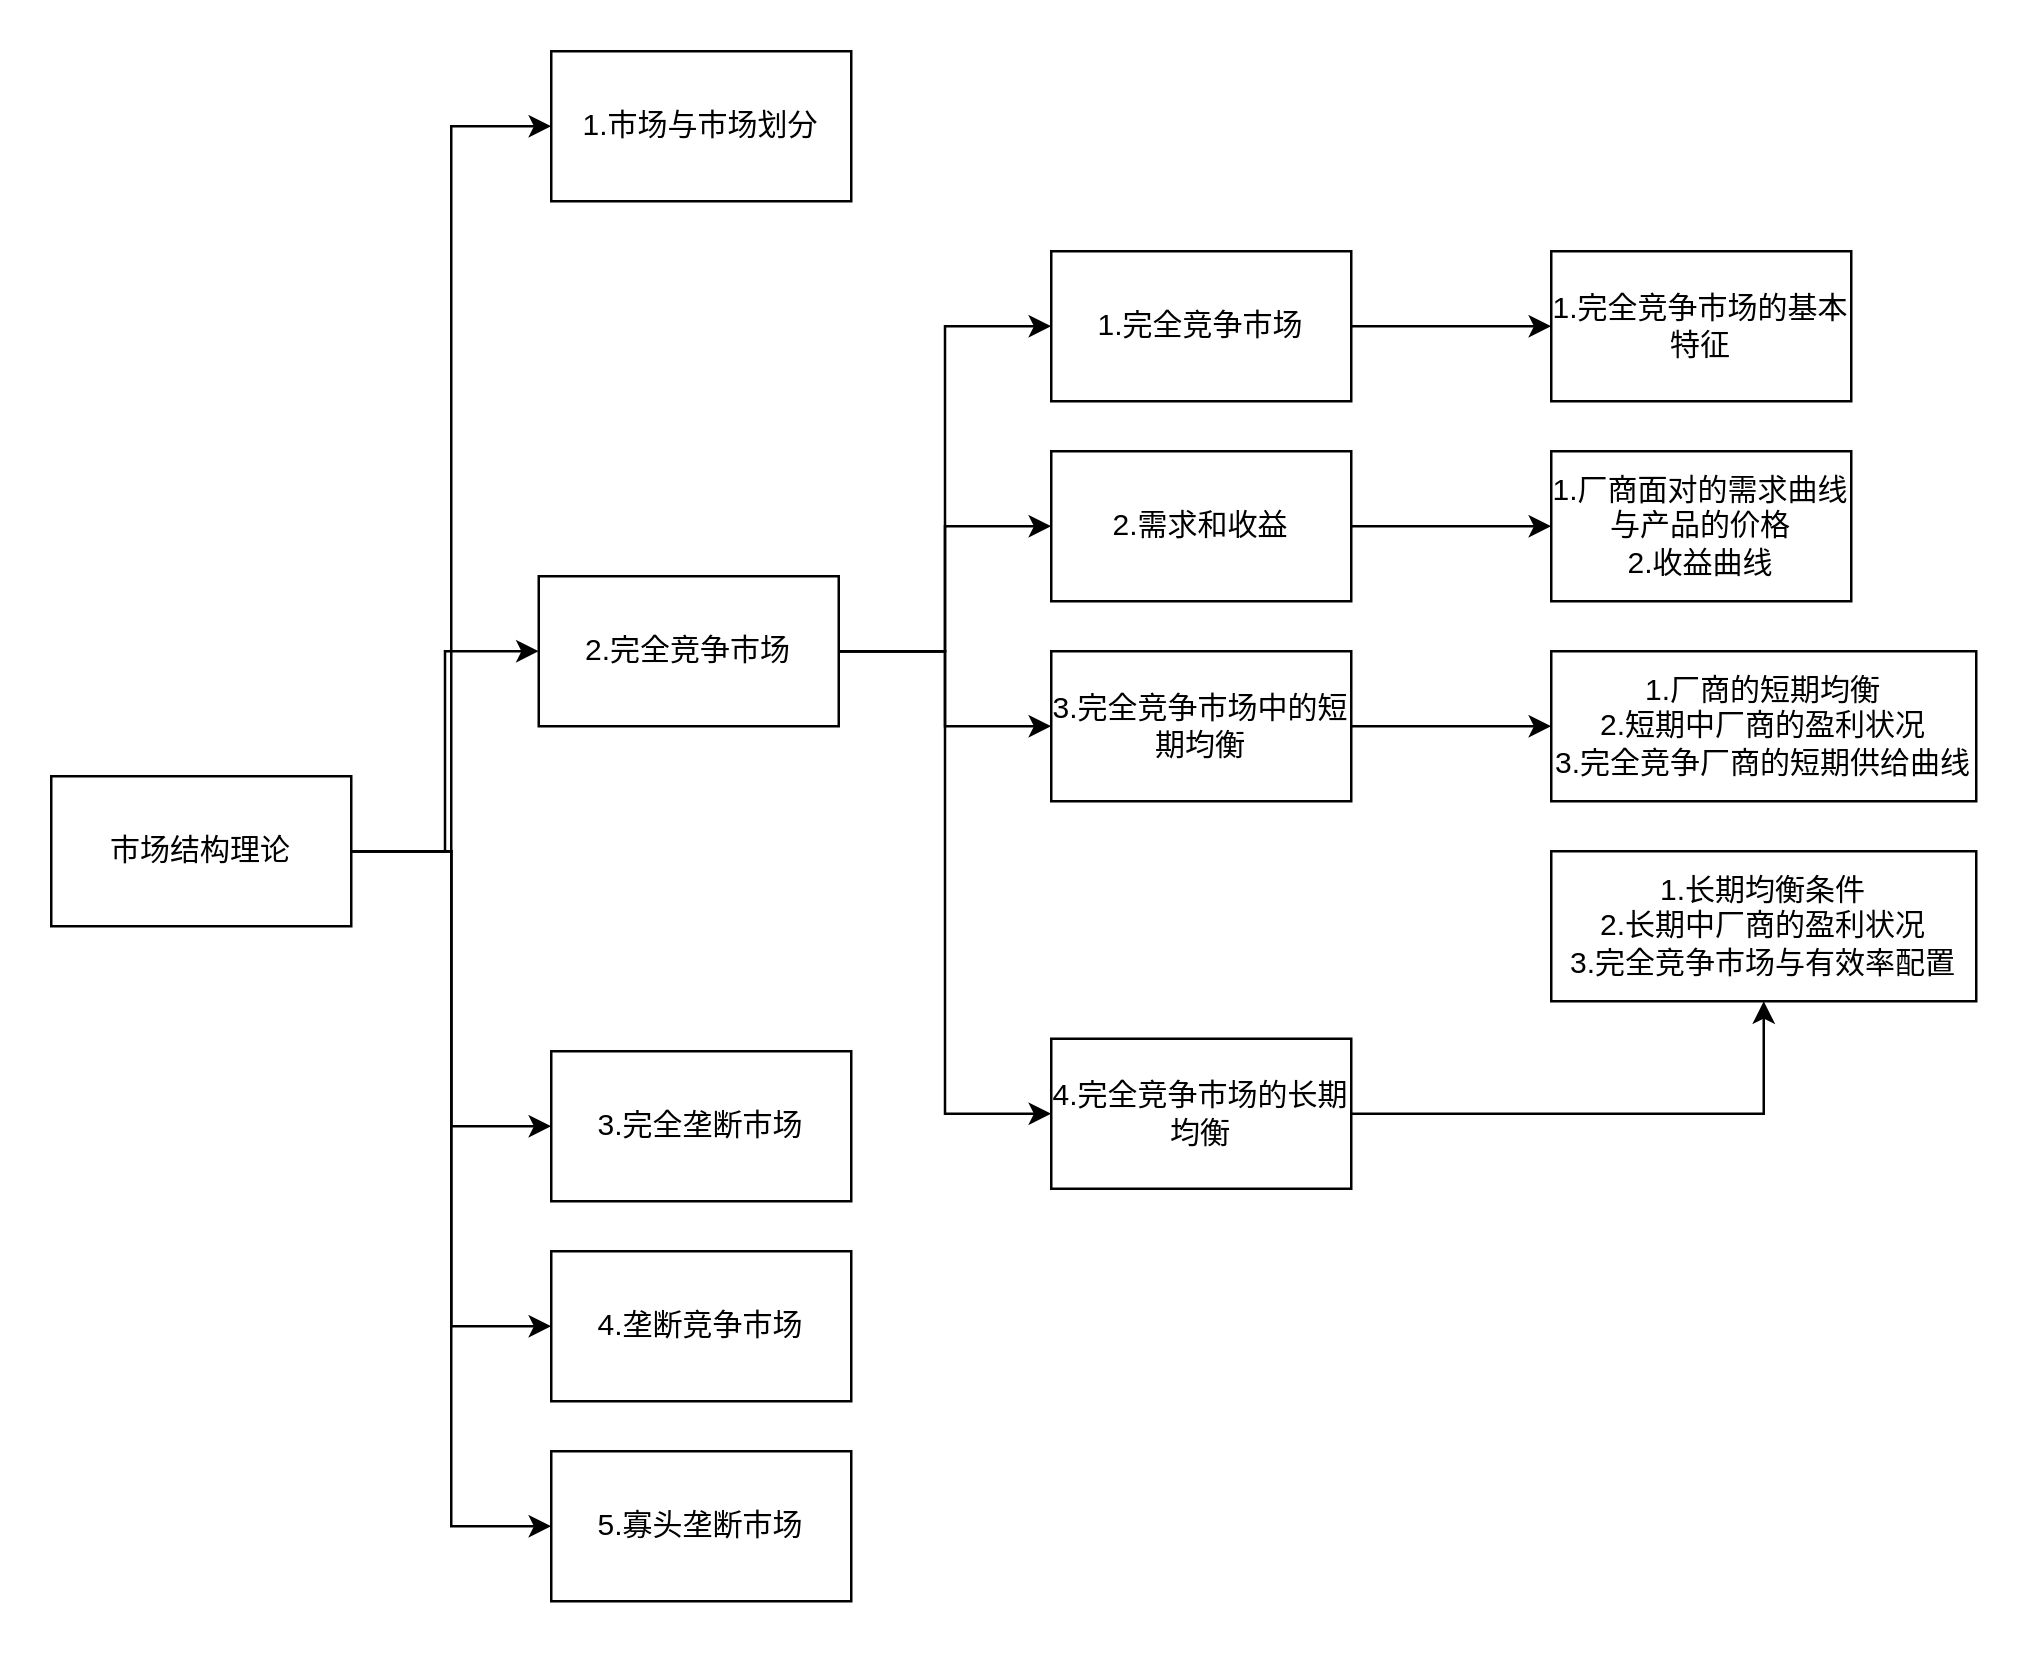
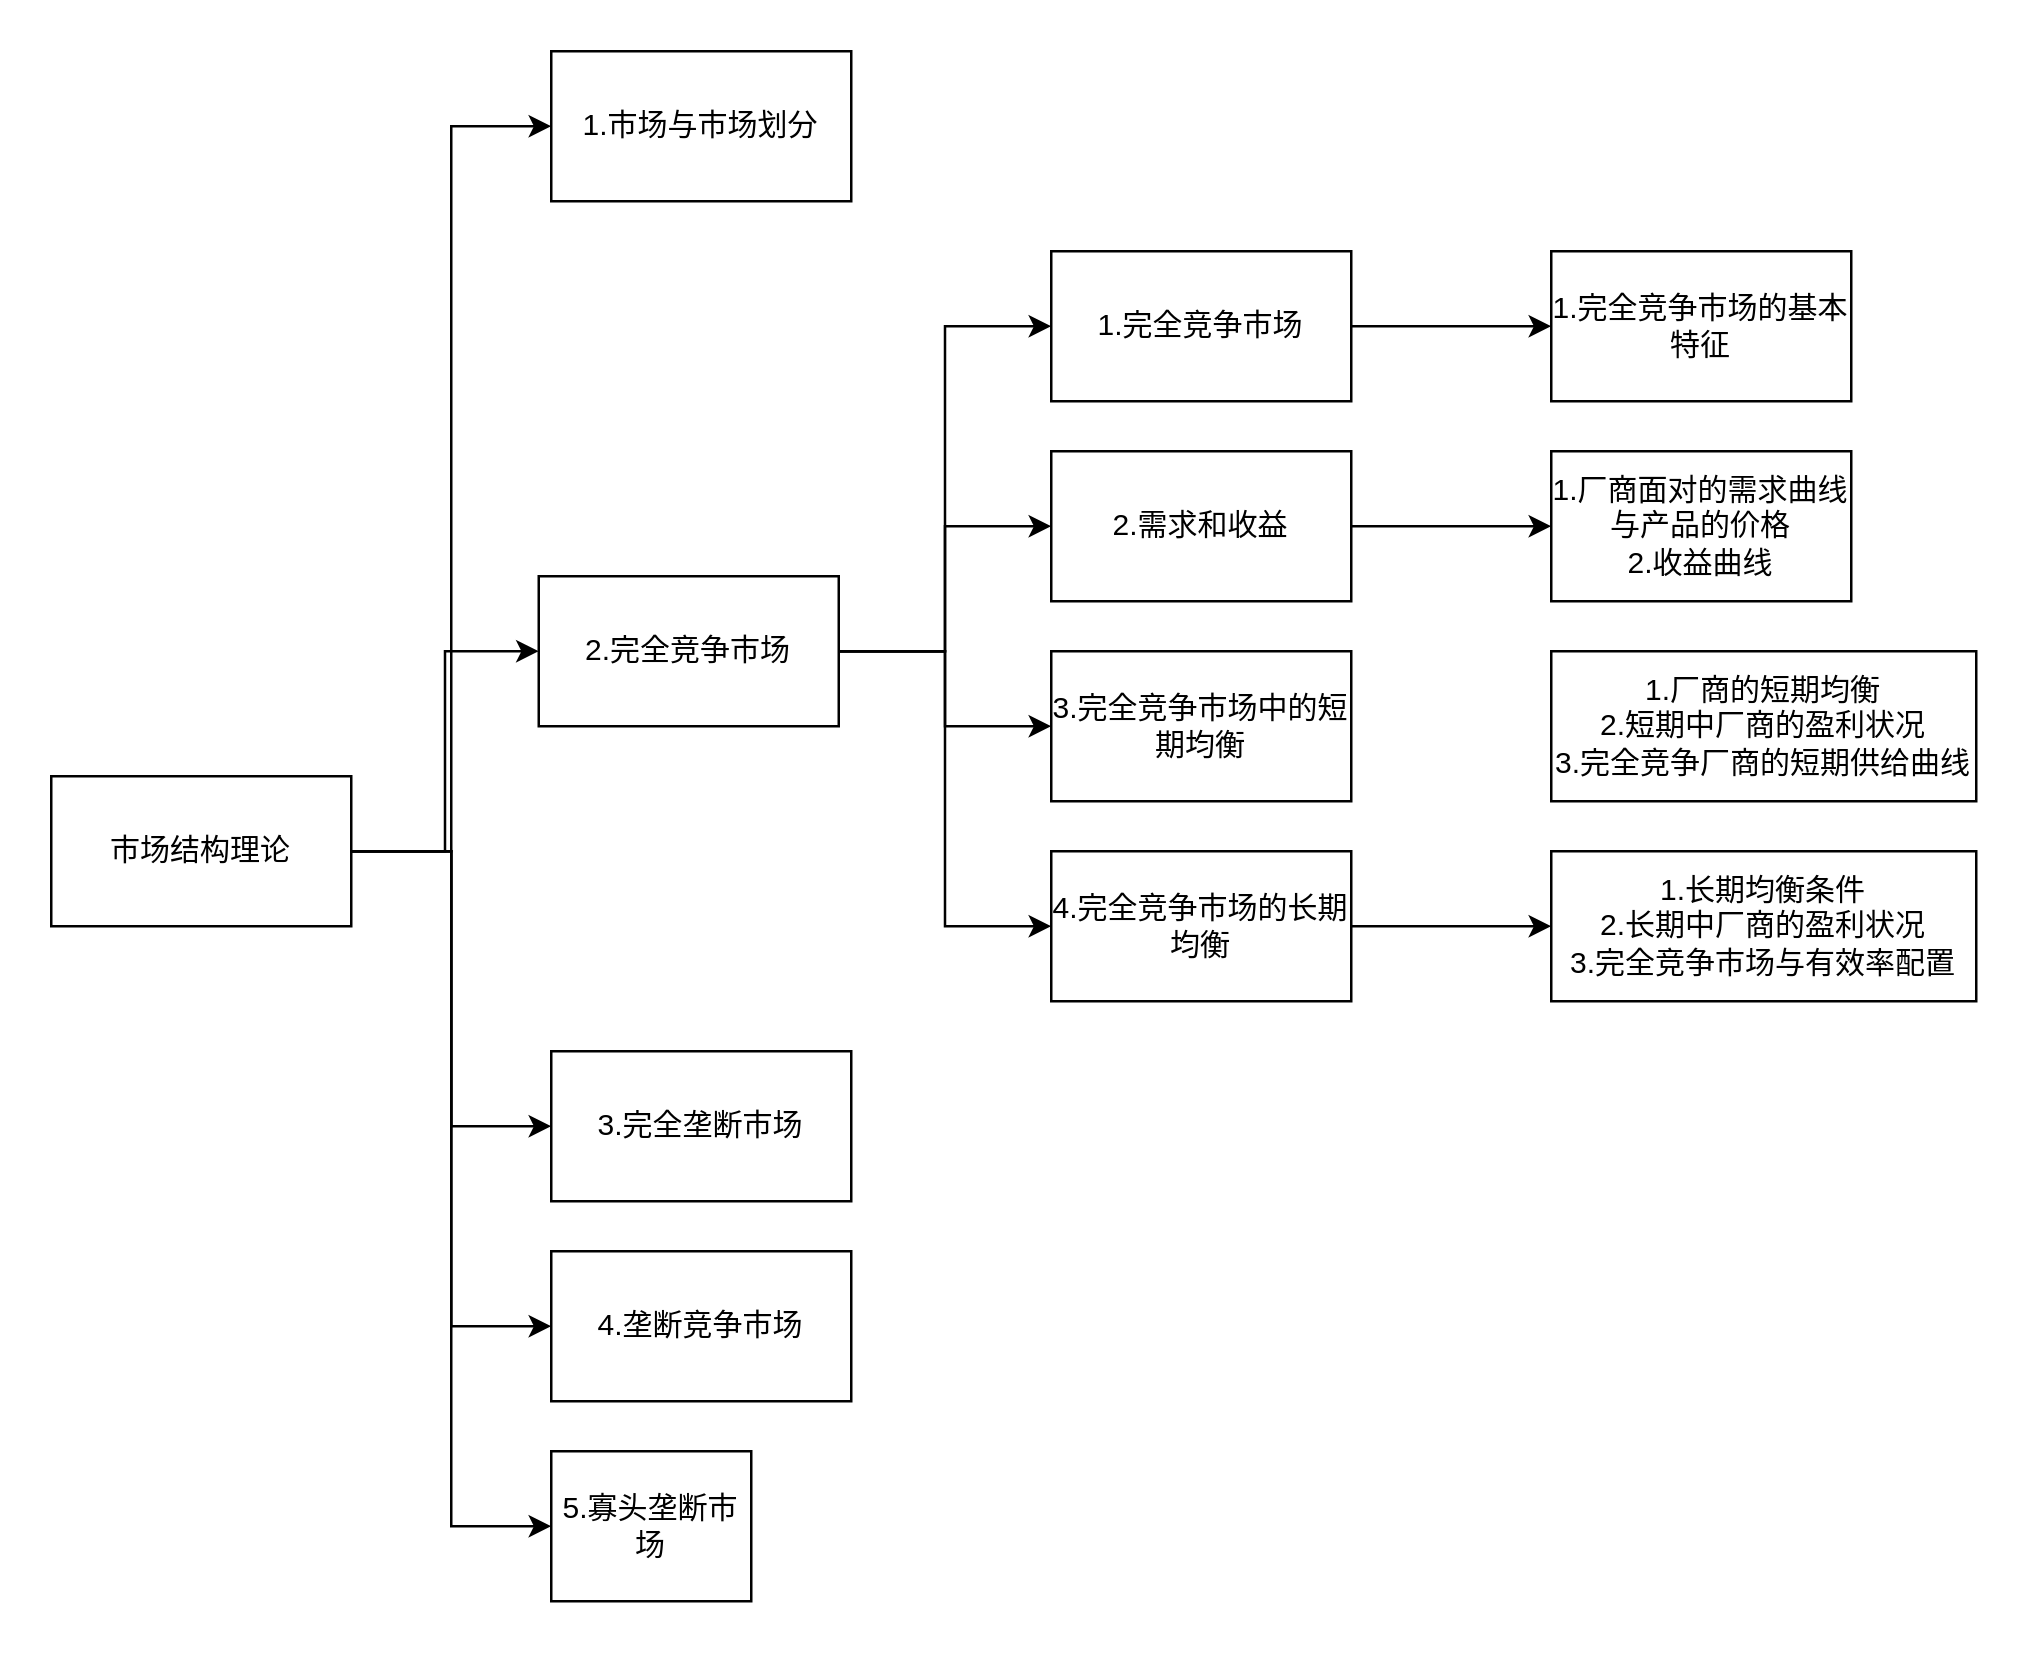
(1443, 726) -> none
(1201, 1114) -> (1201, 926)
(701, 1526) -> (651, 1526)
